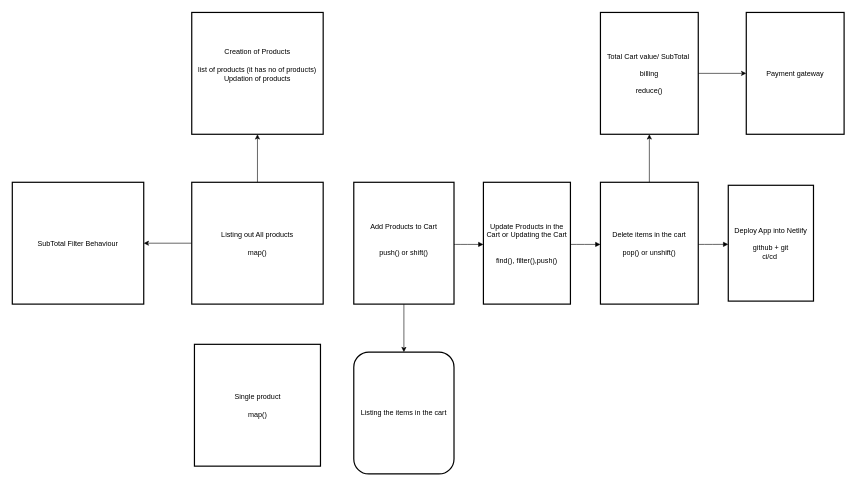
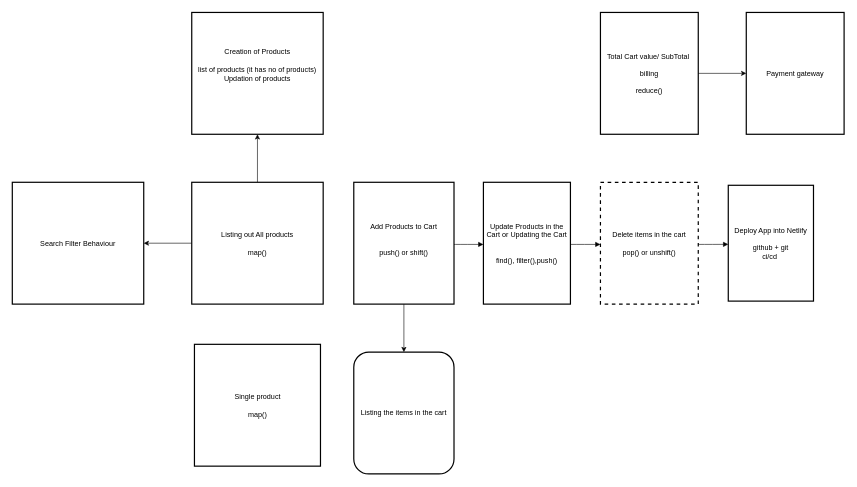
(649, 160) -> none
(78, 243) -> (78, 243)
(649, 243) -> (649, 243)
